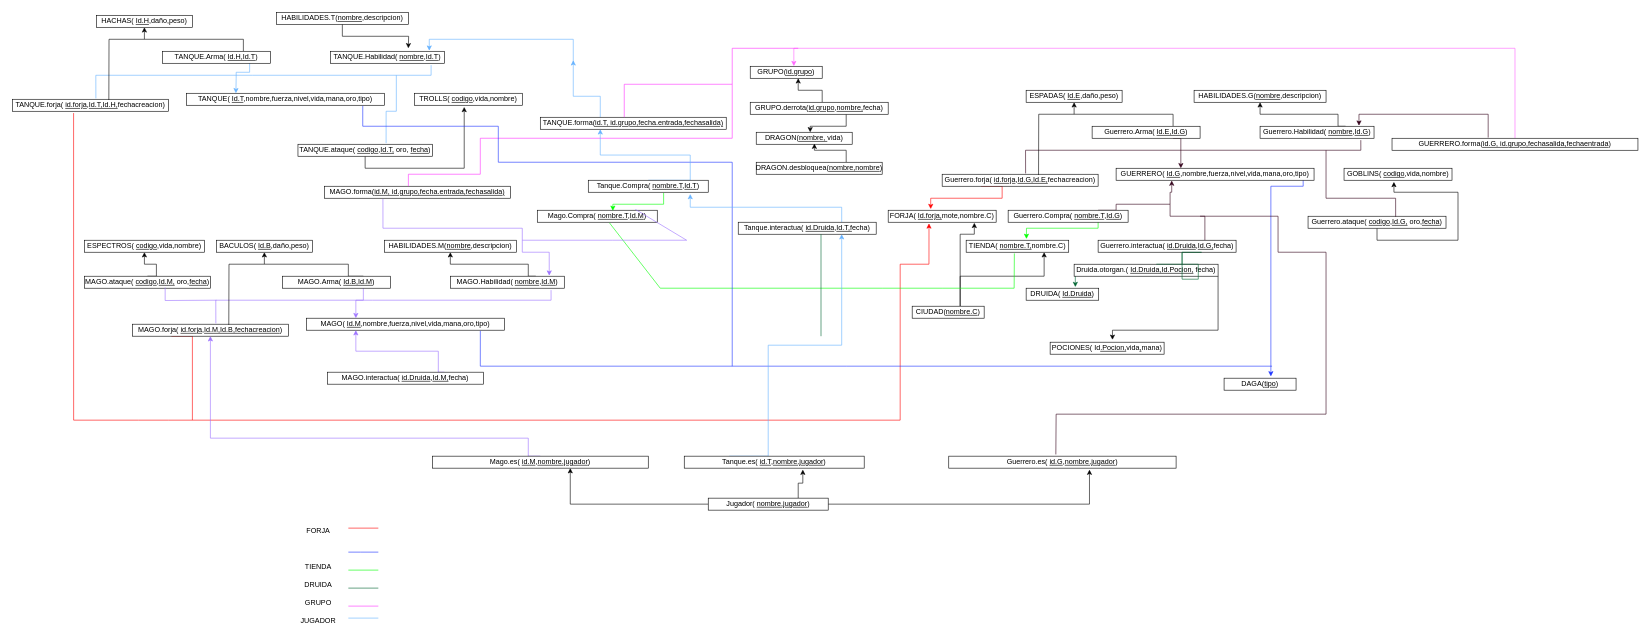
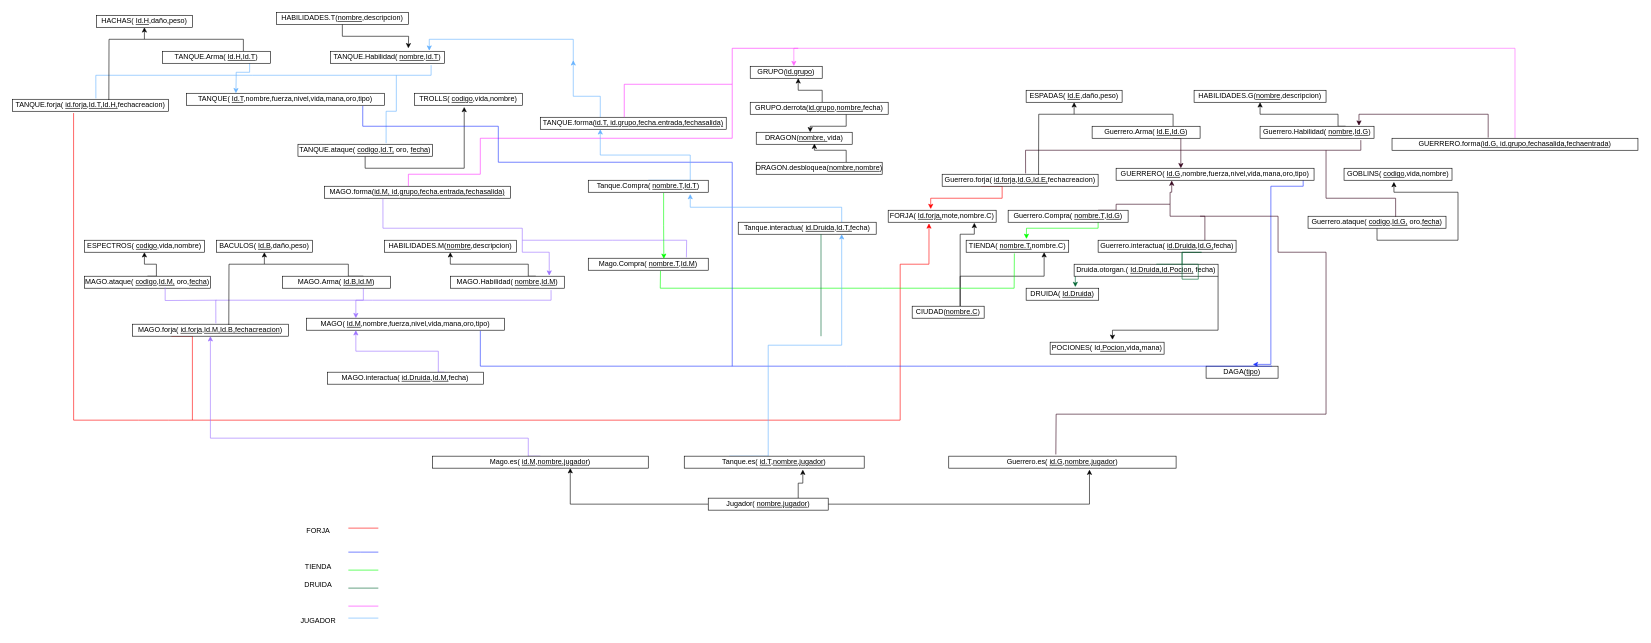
(597, 216) -> (648, 264)
(1260, 384) -> (1242, 372)
(318, 603) -> none
